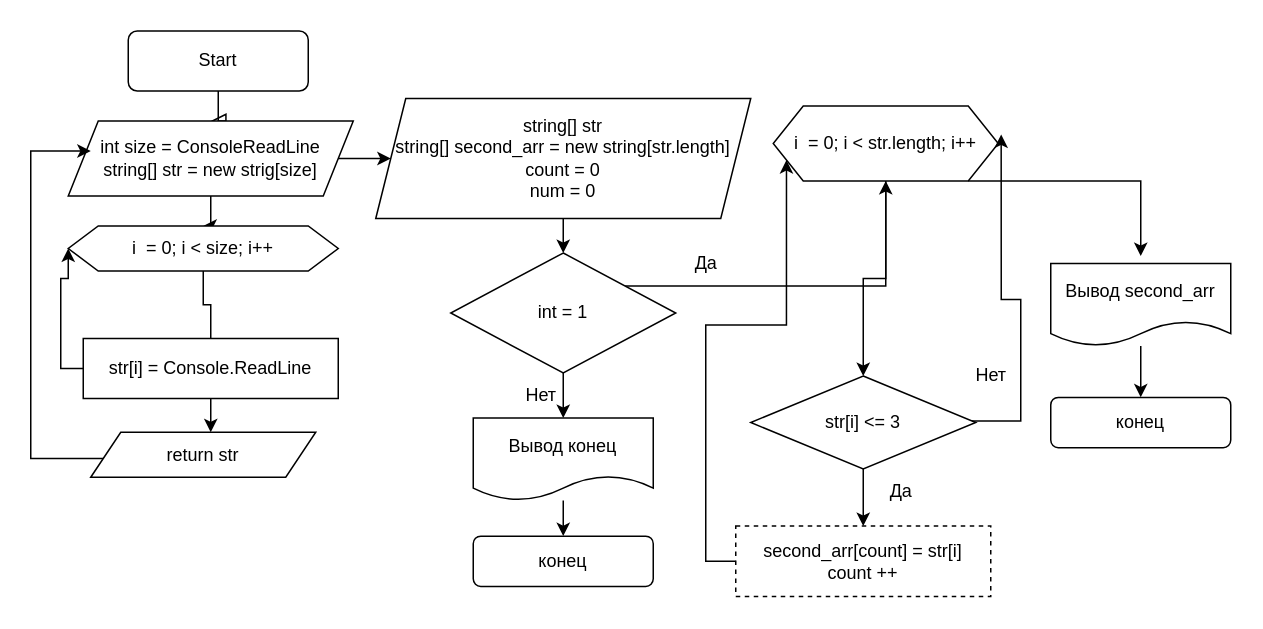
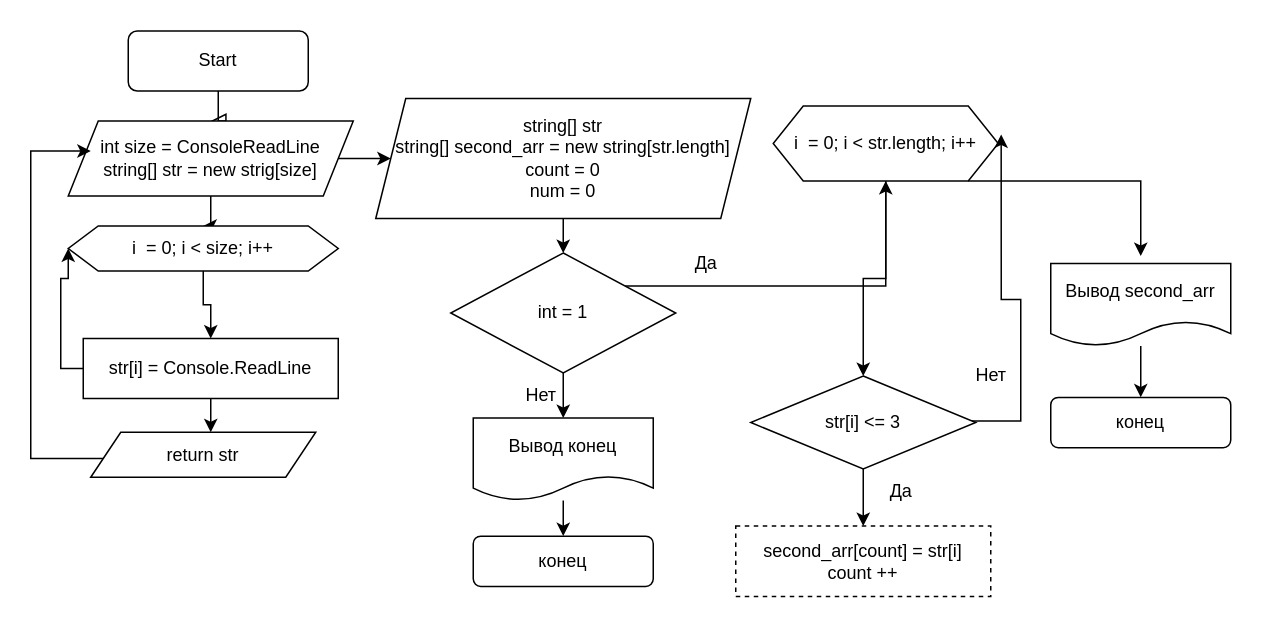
(211, 331) -> (211, 327)
(706, 341) -> none
